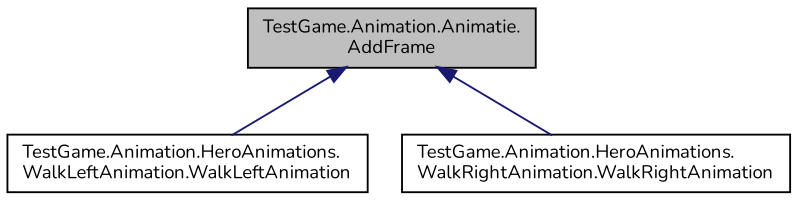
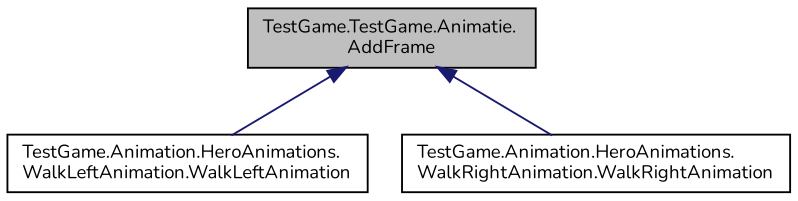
(392, 38) -> (392, 38)
